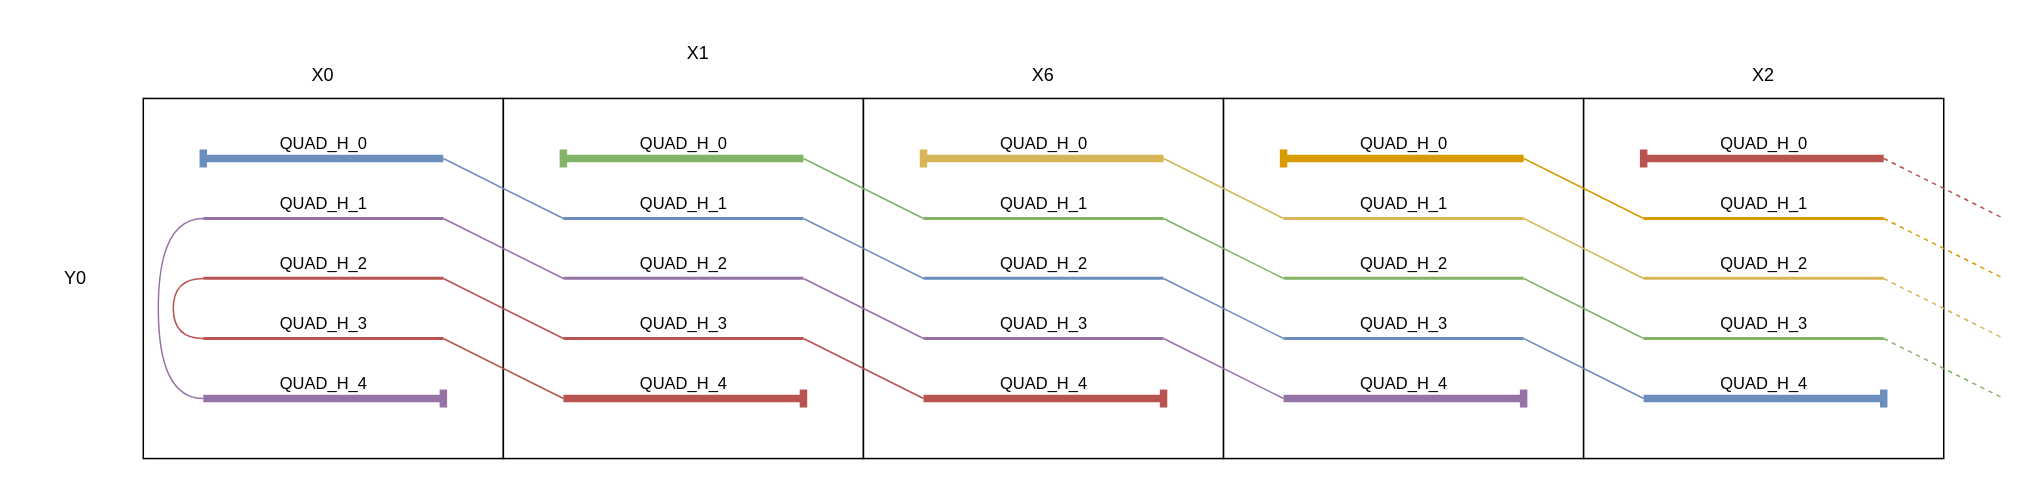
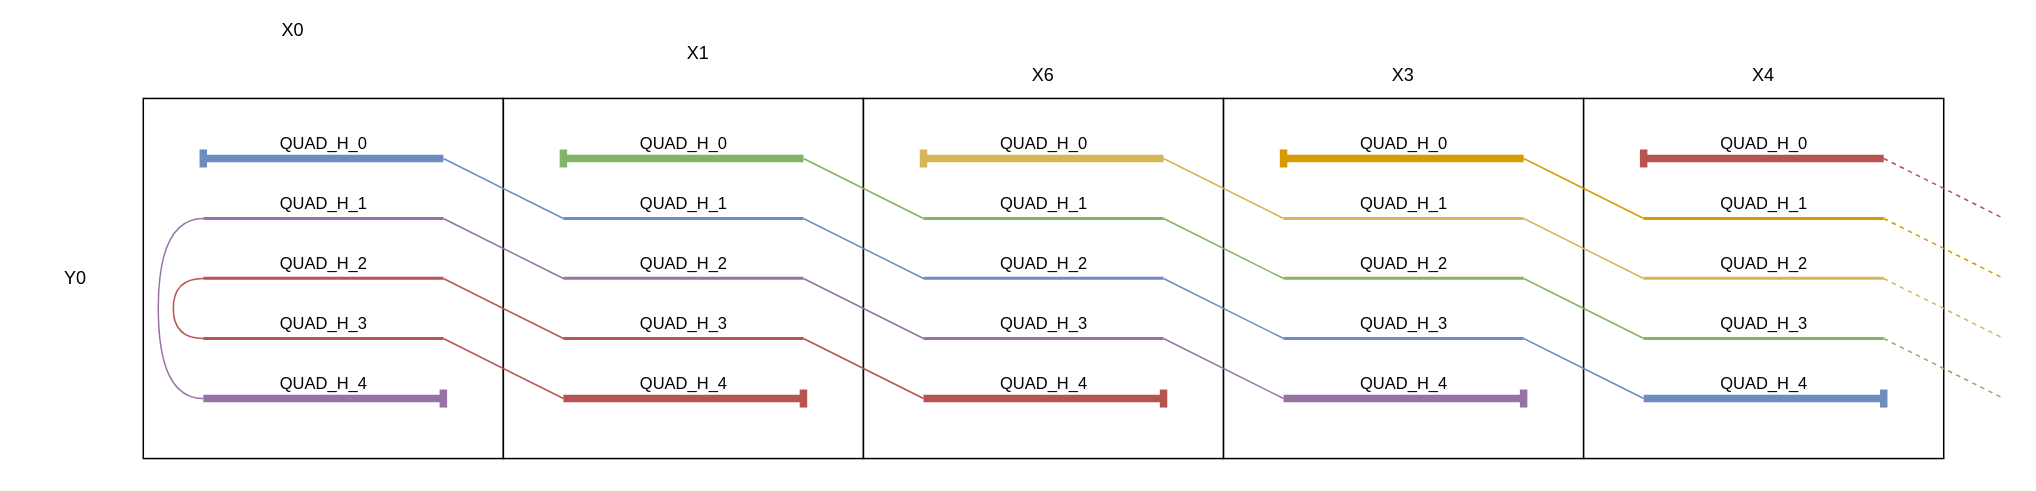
(323, 76) -> (293, 31)
none -> (1403, 76)
(1763, 76) -> (1763, 76)
